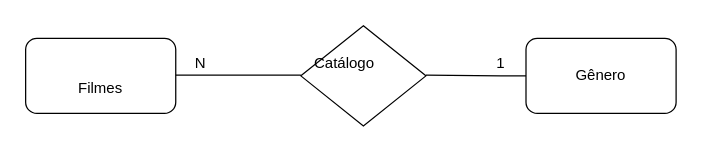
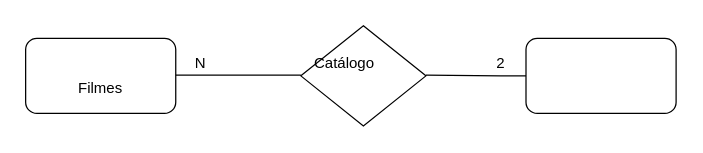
(501, 63) -> (501, 63)
(601, 76) -> none
